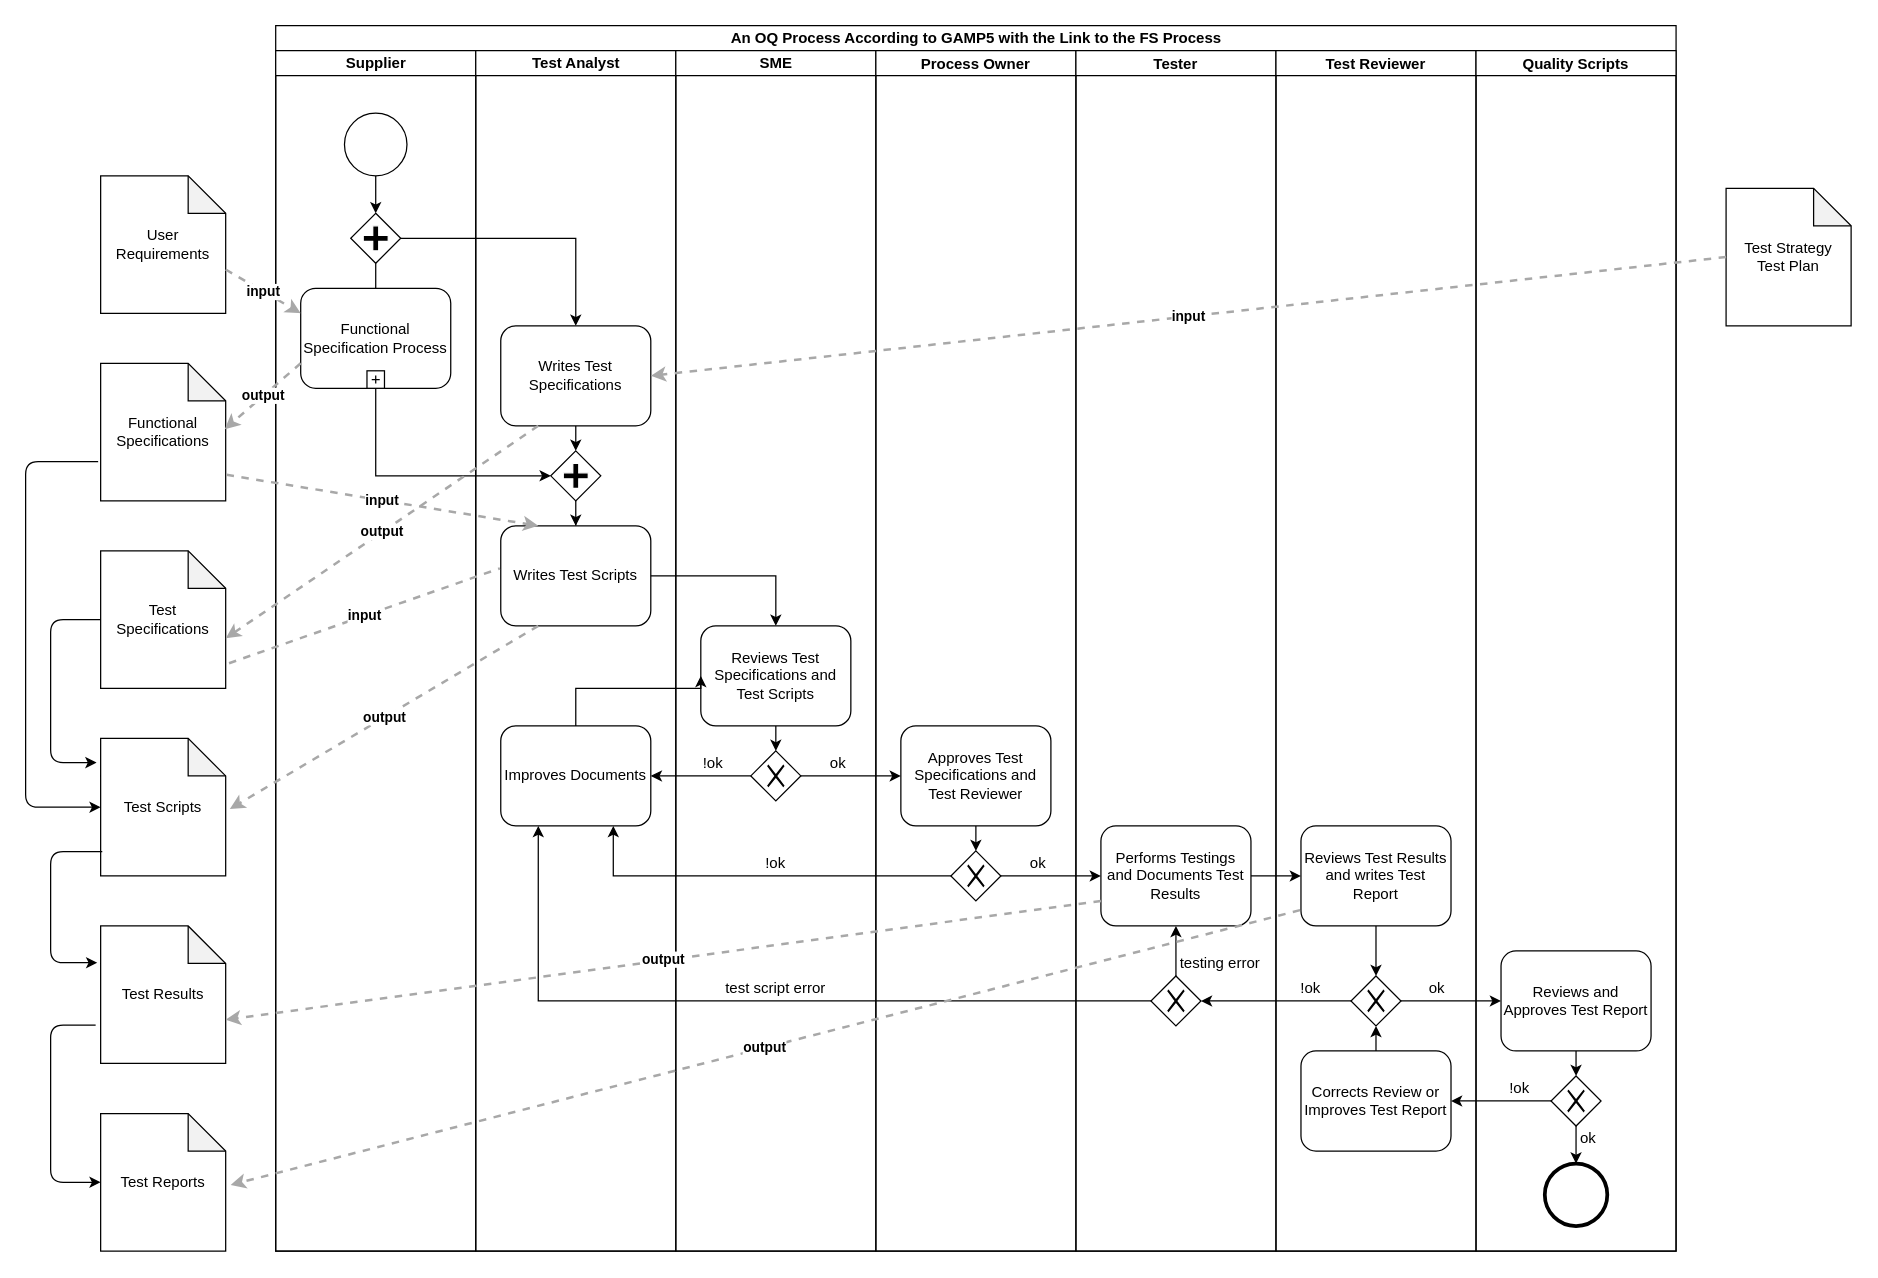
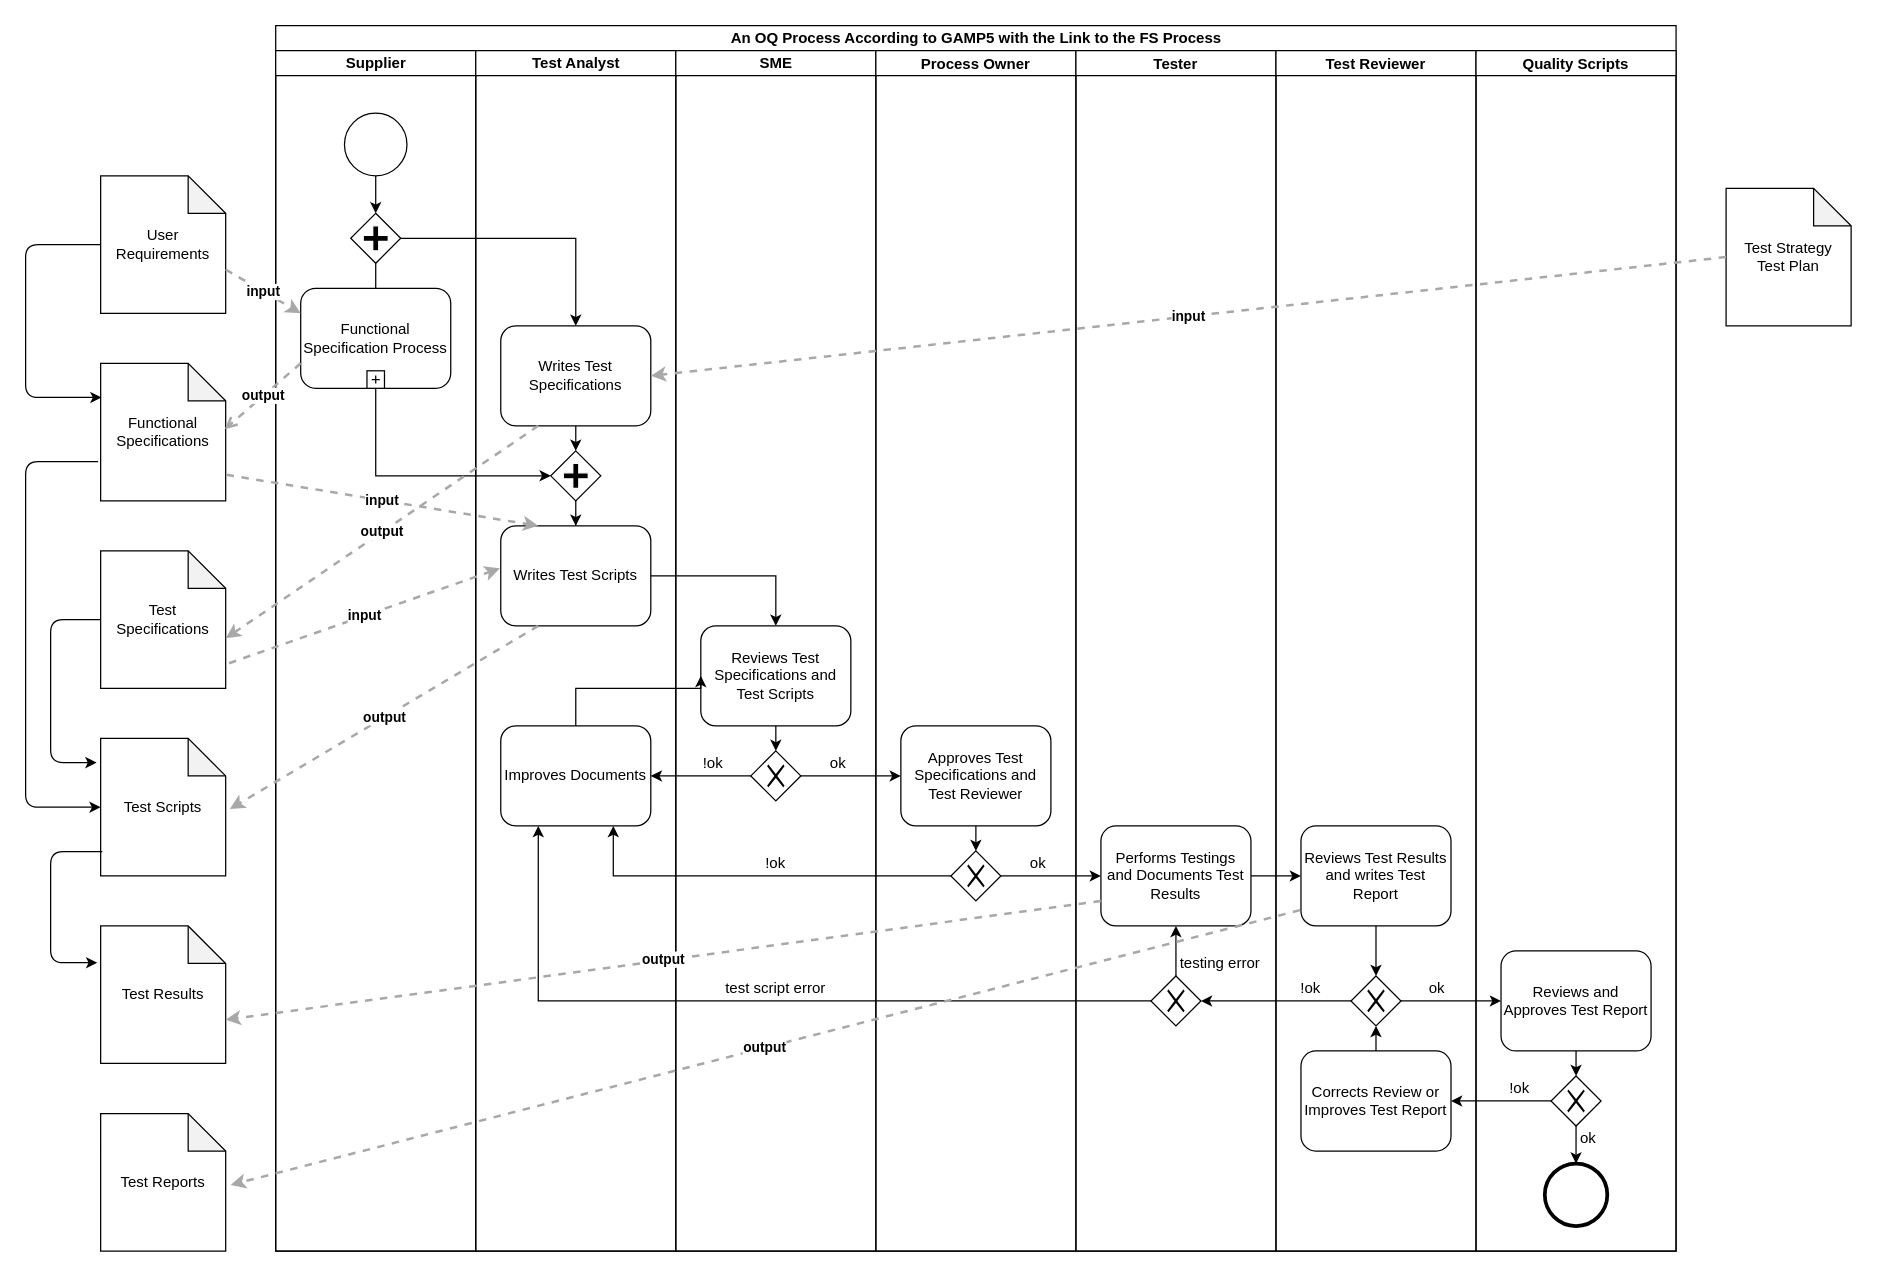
none -> (26, 317)
(234, 421) -> (234, 421)
(492, 571) -> (488, 572)
(51, 1101) -> none
